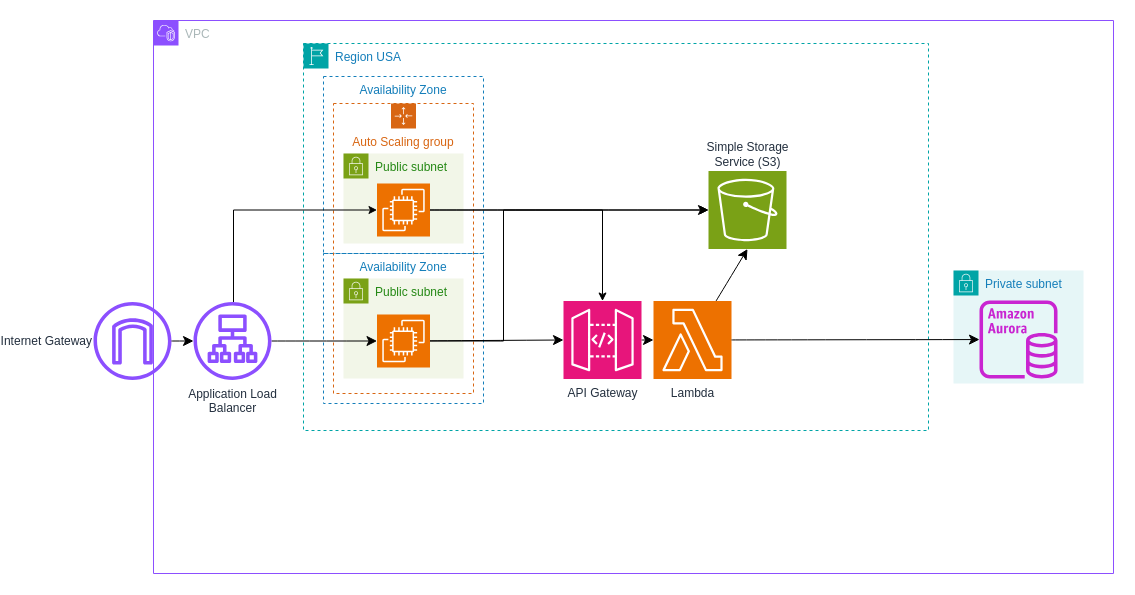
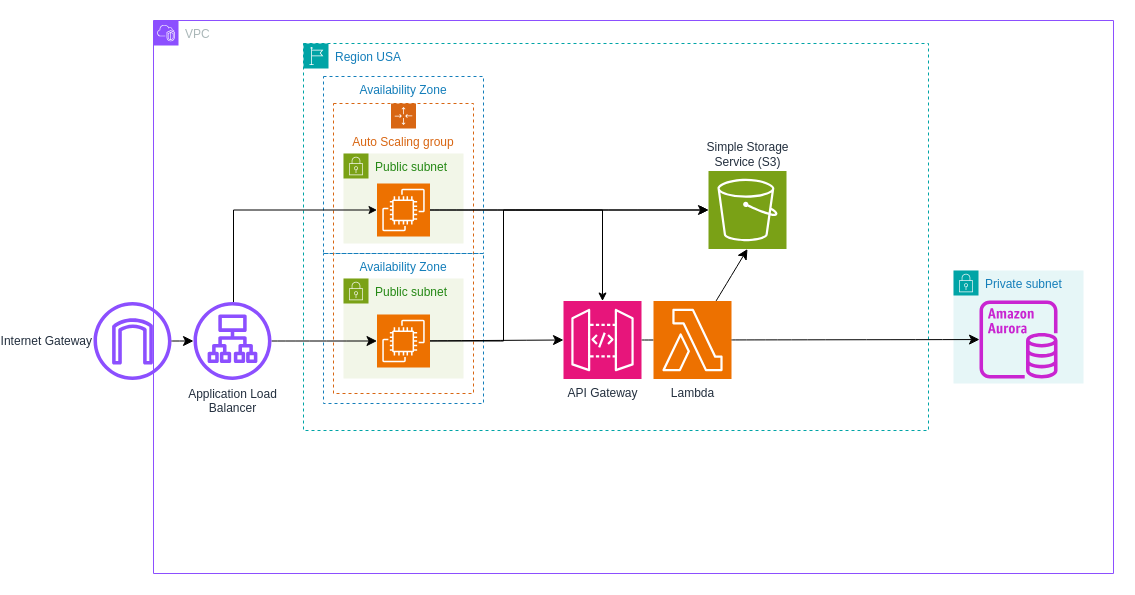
(643, 340) -> (645, 340)
